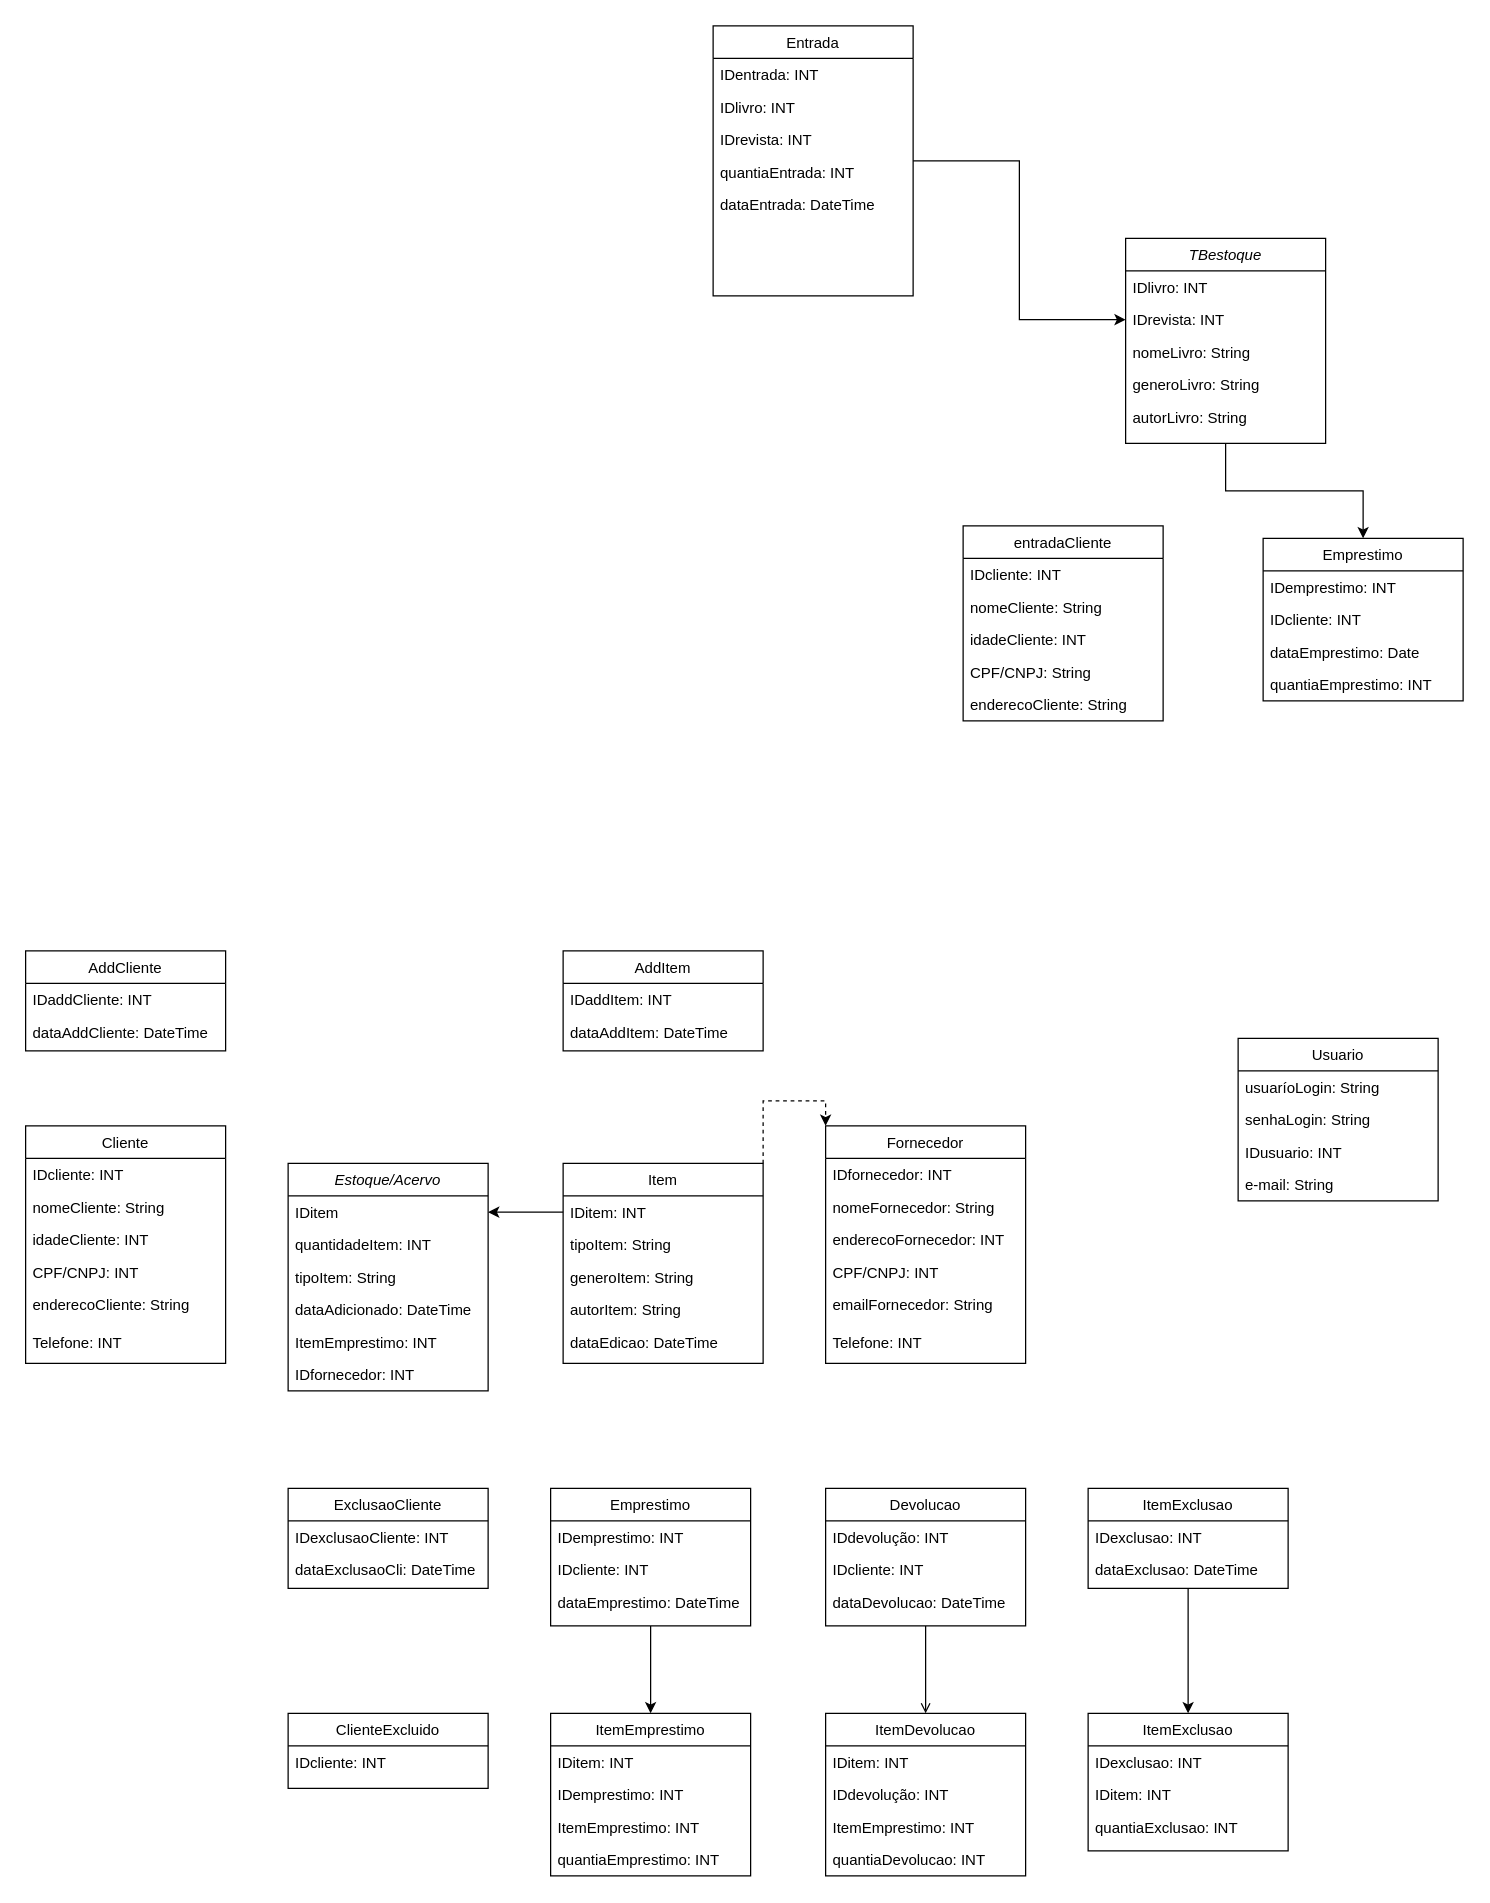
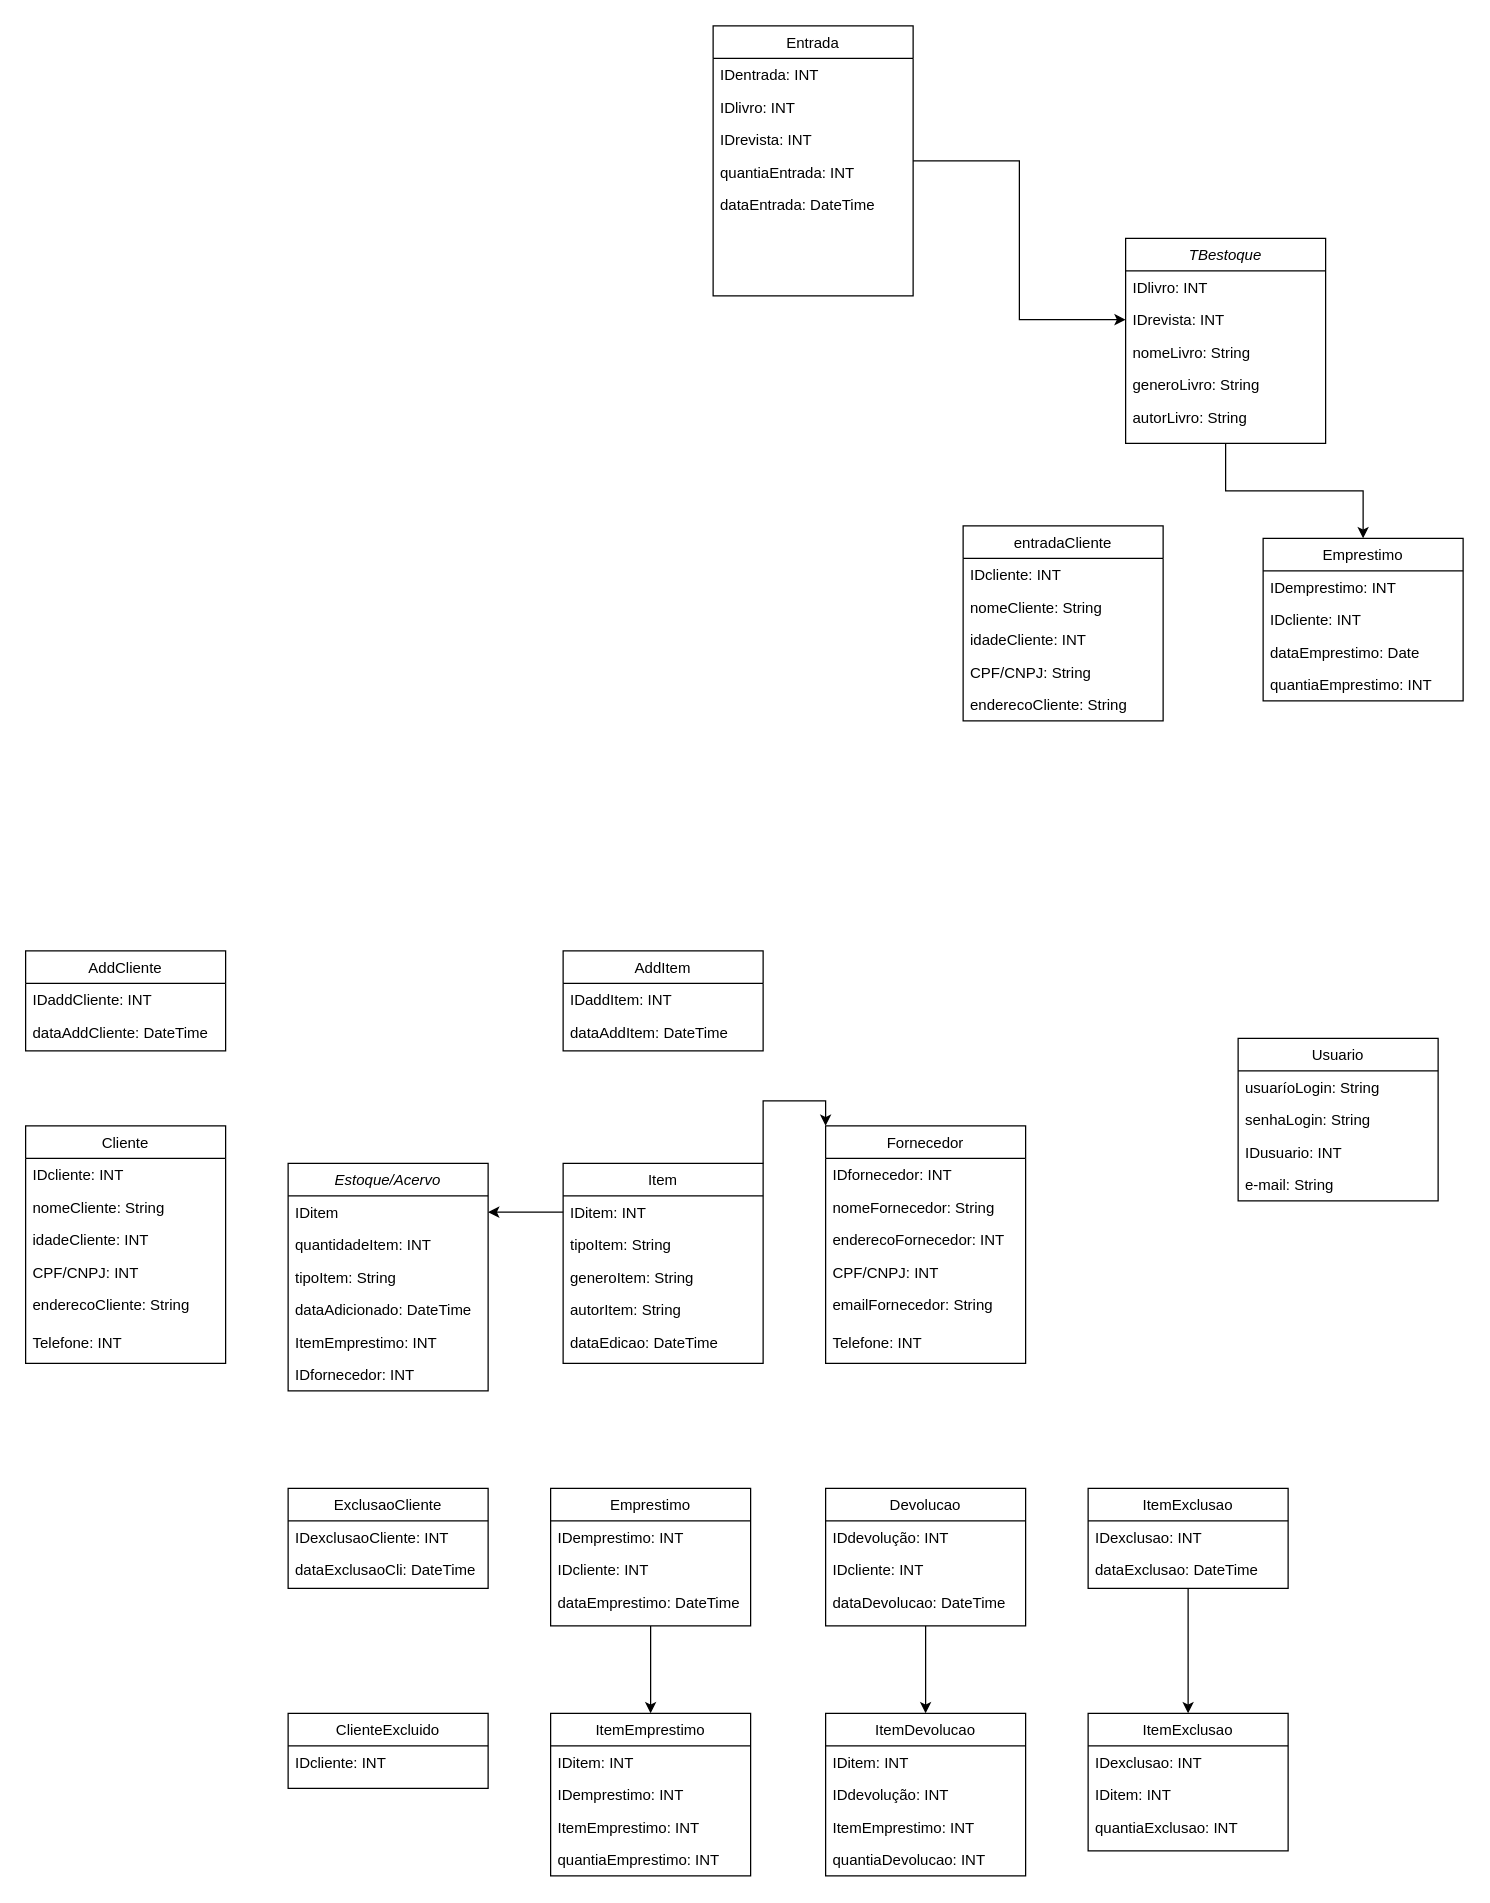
(772, 1101) -> (772, 1101)
(926, 1705) -> (926, 1703)
